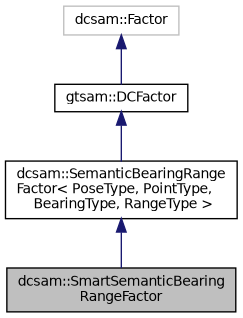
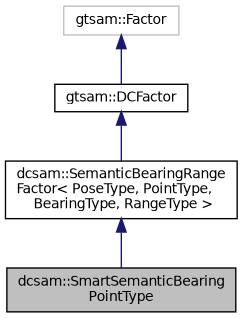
(121, 21) -> (121, 21)
(121, 290) -> (121, 290)
